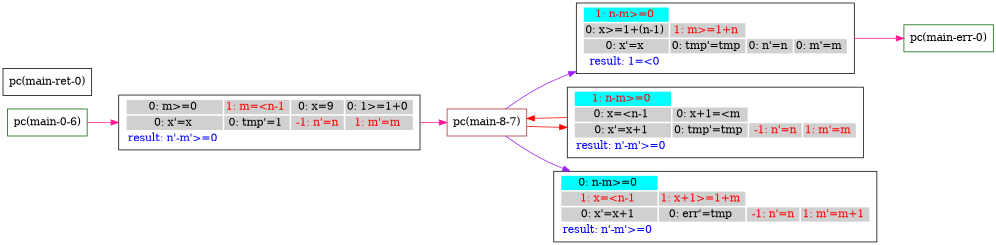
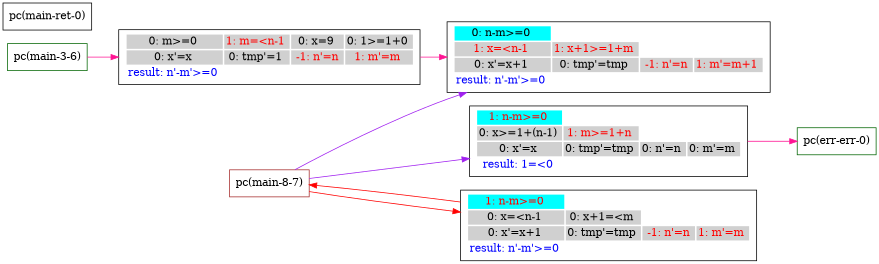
(949, 38) -> (837, 141)
(47, 122) -> (47, 57)
(430, 122) -> (430, 57)
(702, 214) -> (595, 65)
